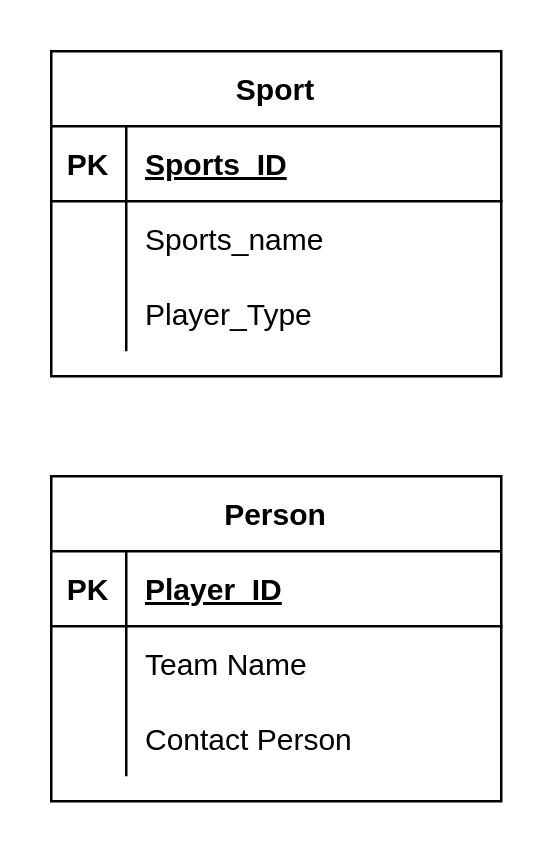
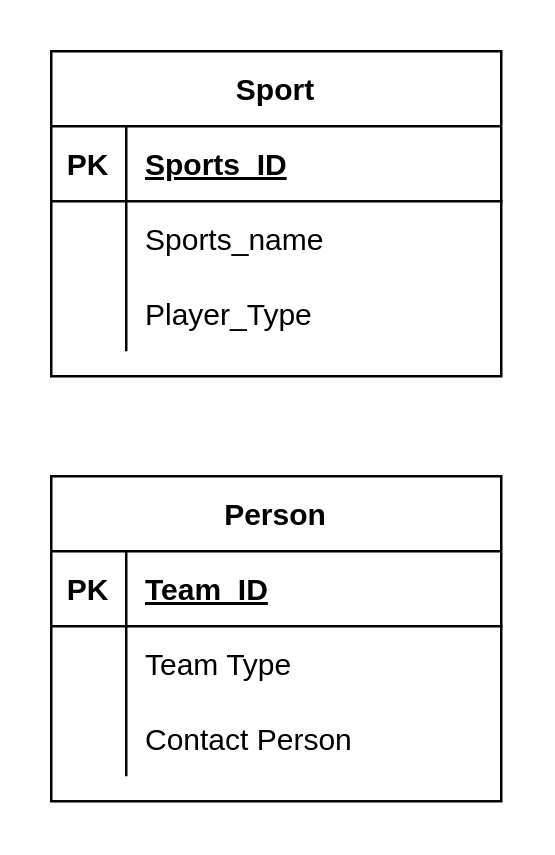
(217, 590) -> (204, 590)
(217, 665) -> (217, 665)
